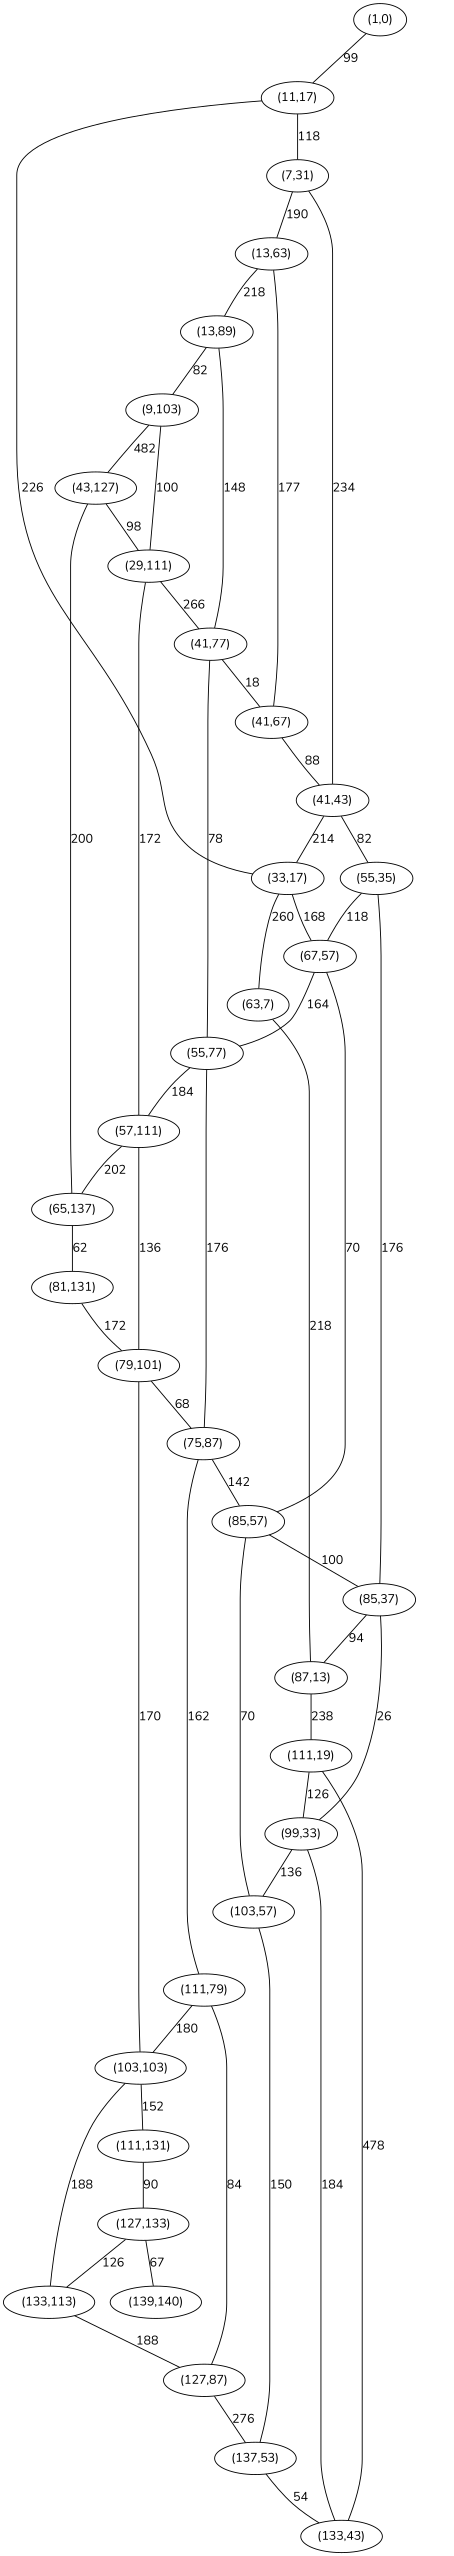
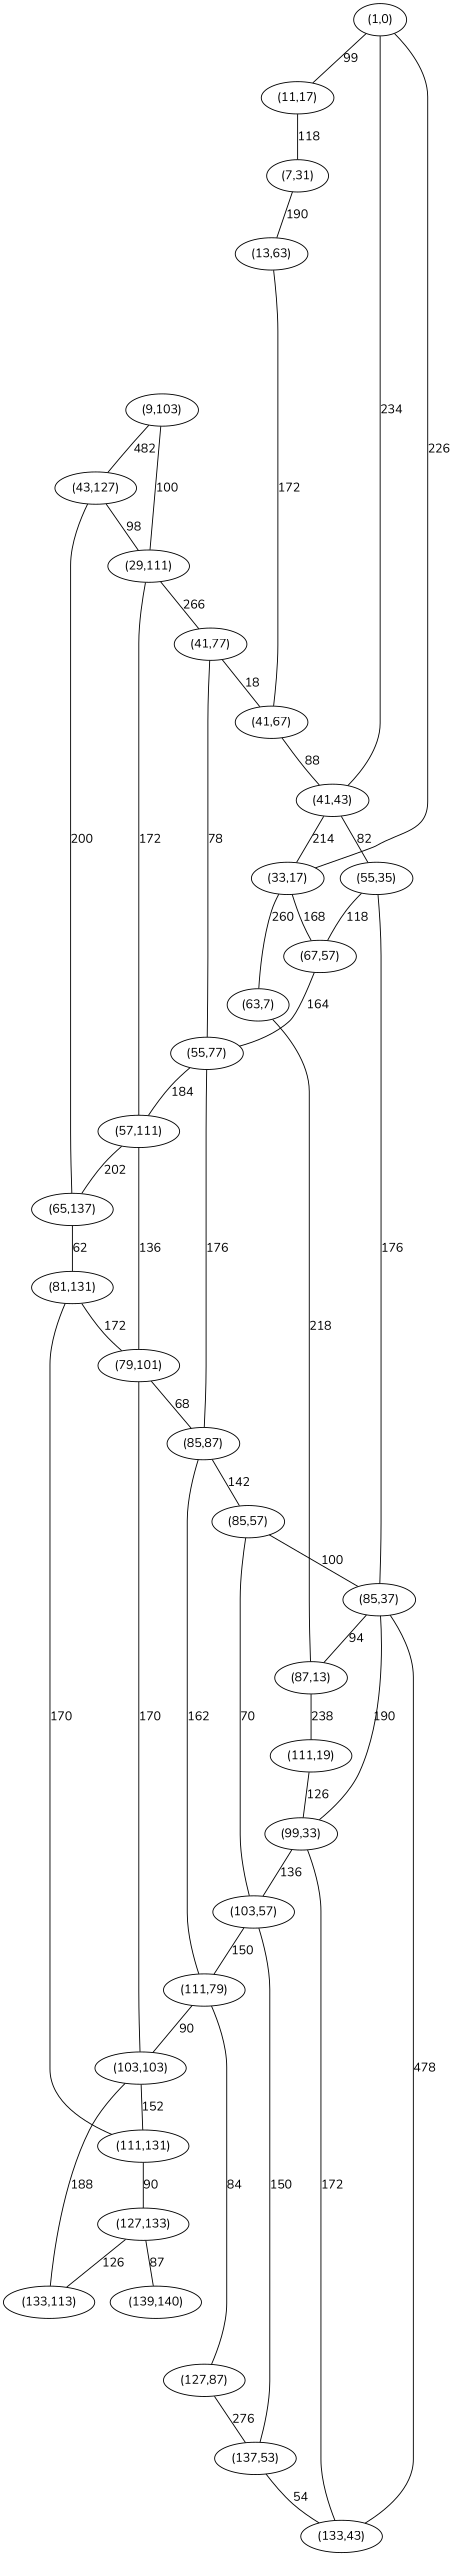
(217, 332) -> none
(17, 435) -> (428, 481)
(333, 485) -> (380, 416)
(289, 488) -> (289, 488)
(345, 1258) -> none
(203, 1444) -> (203, 1444)
(384, 1717) -> (384, 1717)
none -> (50, 1733)
none -> (229, 1951)
(187, 2029) -> (187, 2029)
(362, 2142) -> (413, 2076)
(332, 2185) -> (332, 2185)
(157, 2263) -> (157, 2263)
(127, 2342) -> none
